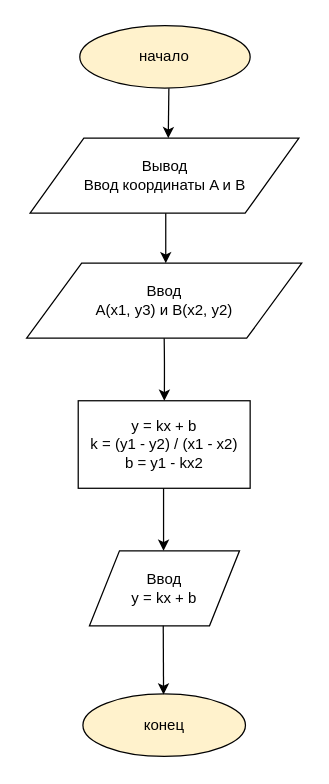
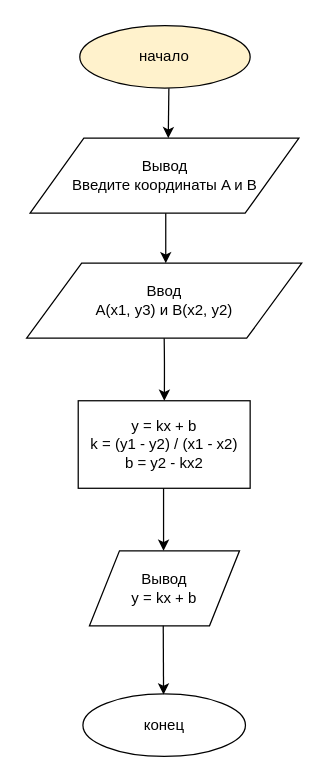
(165, 176) -> (165, 176)
(164, 444) -> (164, 444)
(164, 588) -> (164, 588)
(164, 725) -> (164, 725)
